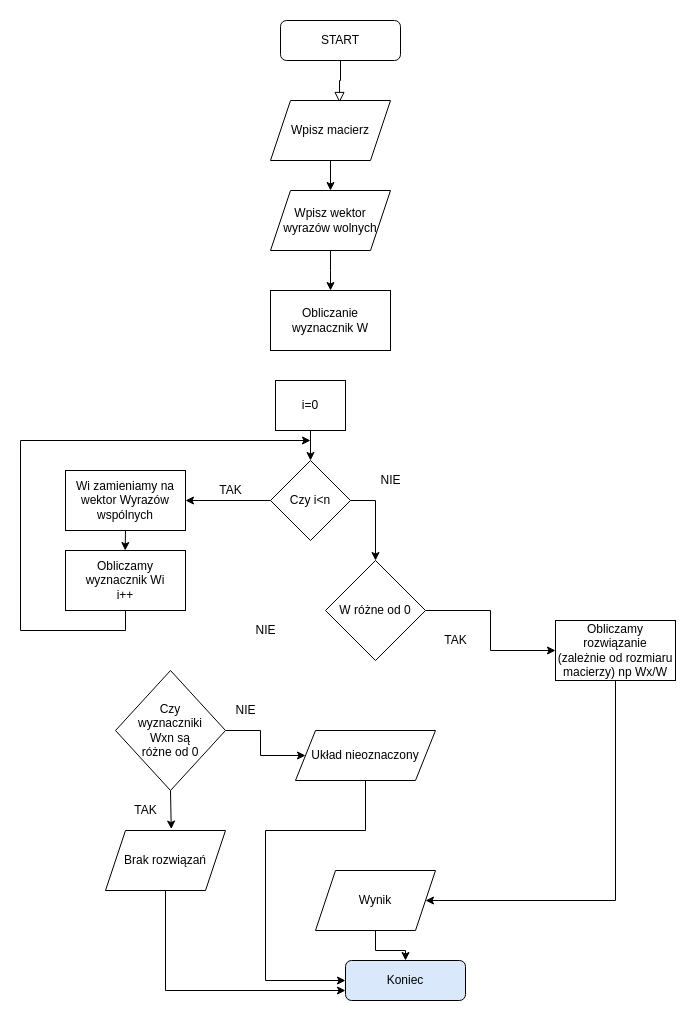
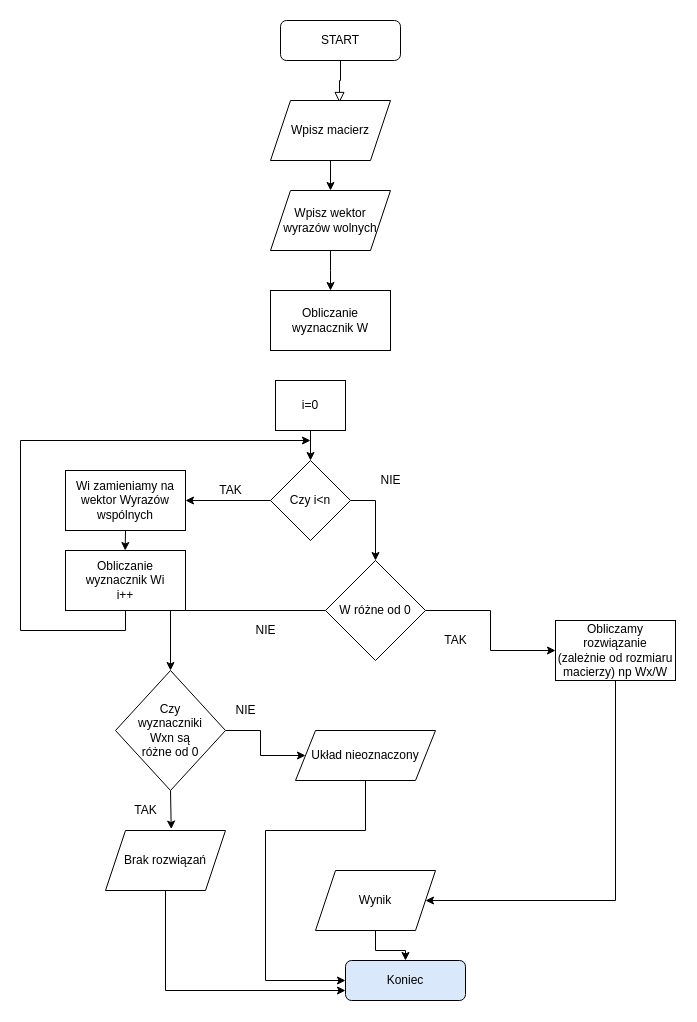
(126, 581) -> (126, 581)
none -> (255, 611)
